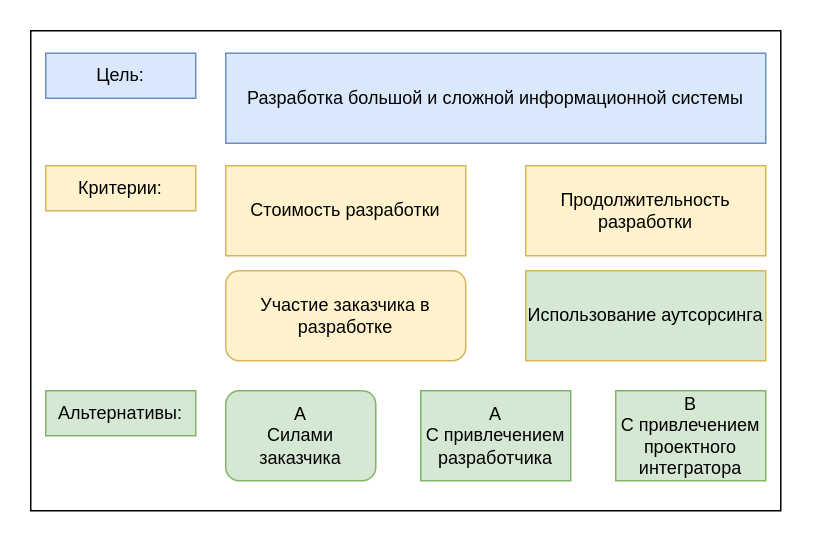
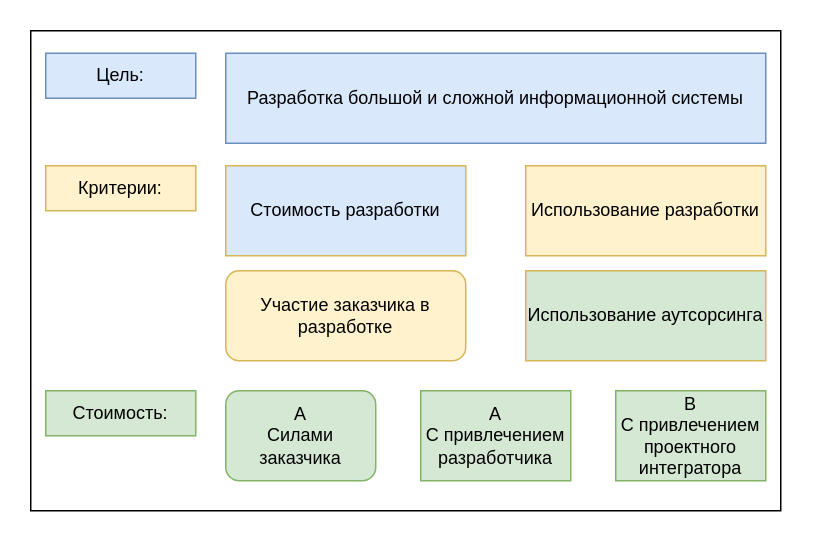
(346, 211) -> (346, 211)
(646, 211) -> (646, 211)
(121, 413) -> (121, 413)
